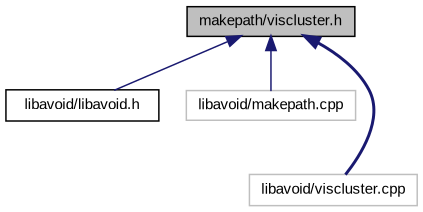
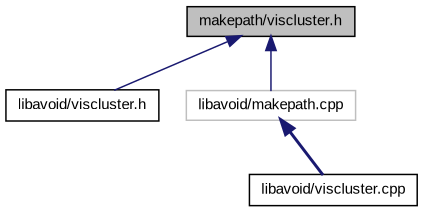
(373, 100) -> (306, 153)
(82, 105) -> (82, 105)
(333, 190) -> (333, 190)
